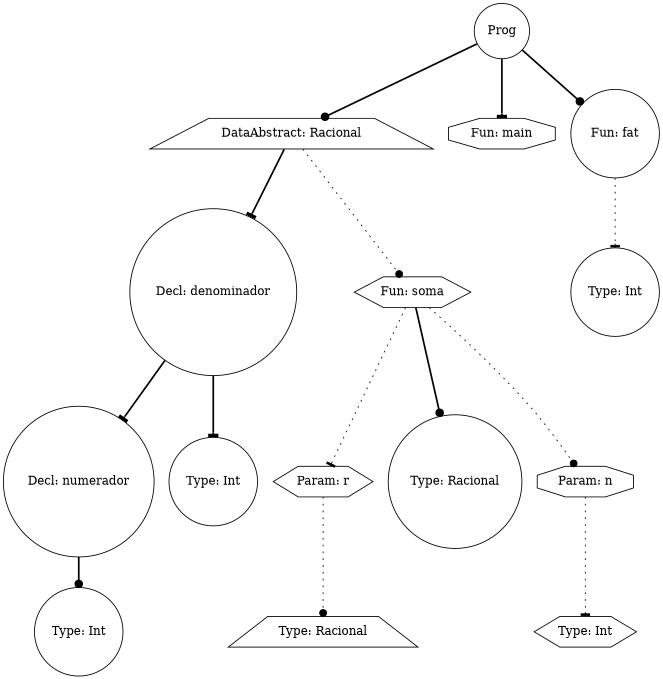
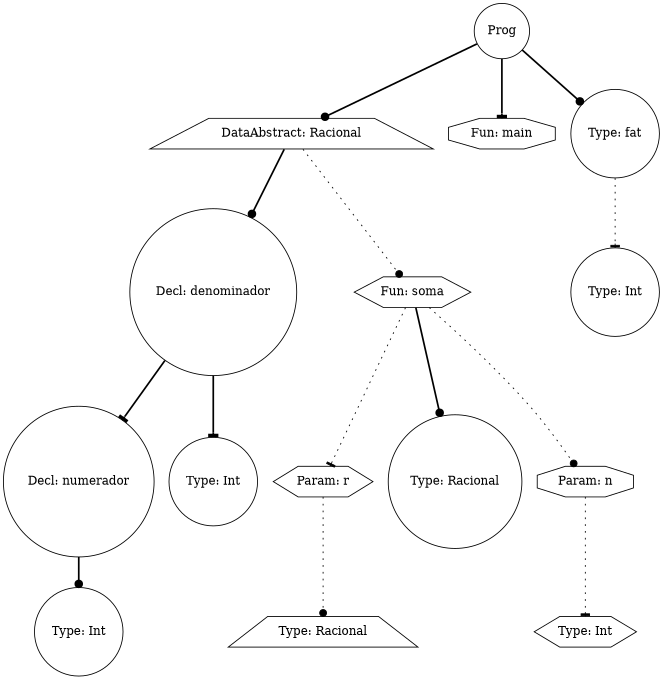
(615, 134) -> (615, 134)
(268, 181) -> (268, 181)
